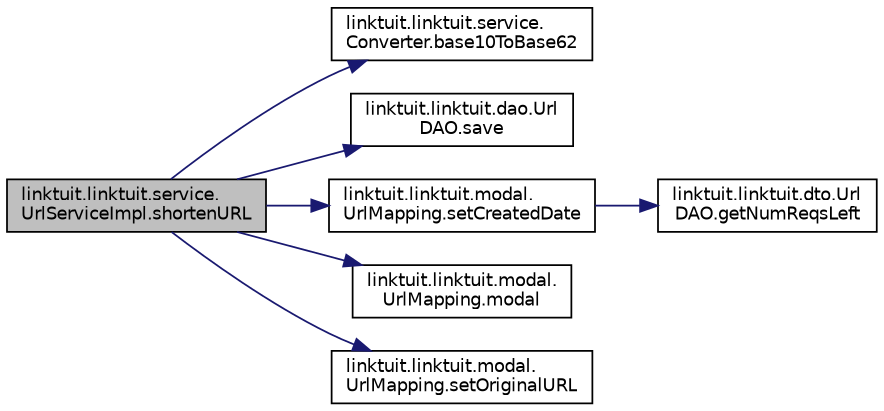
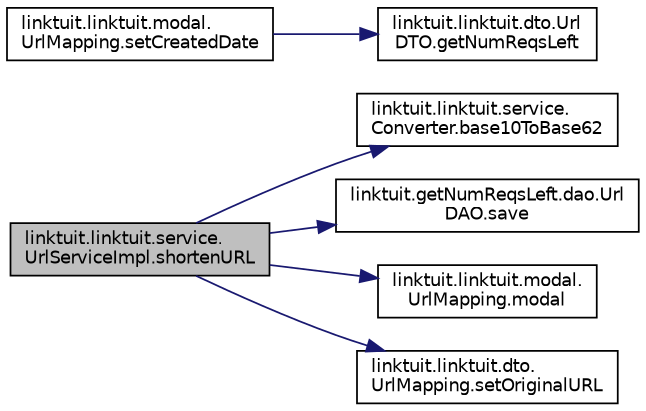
(462, 120) -> (487, 206)
(289, 206) -> none
(767, 206) -> (487, 34)
(462, 377) -> (487, 377)
